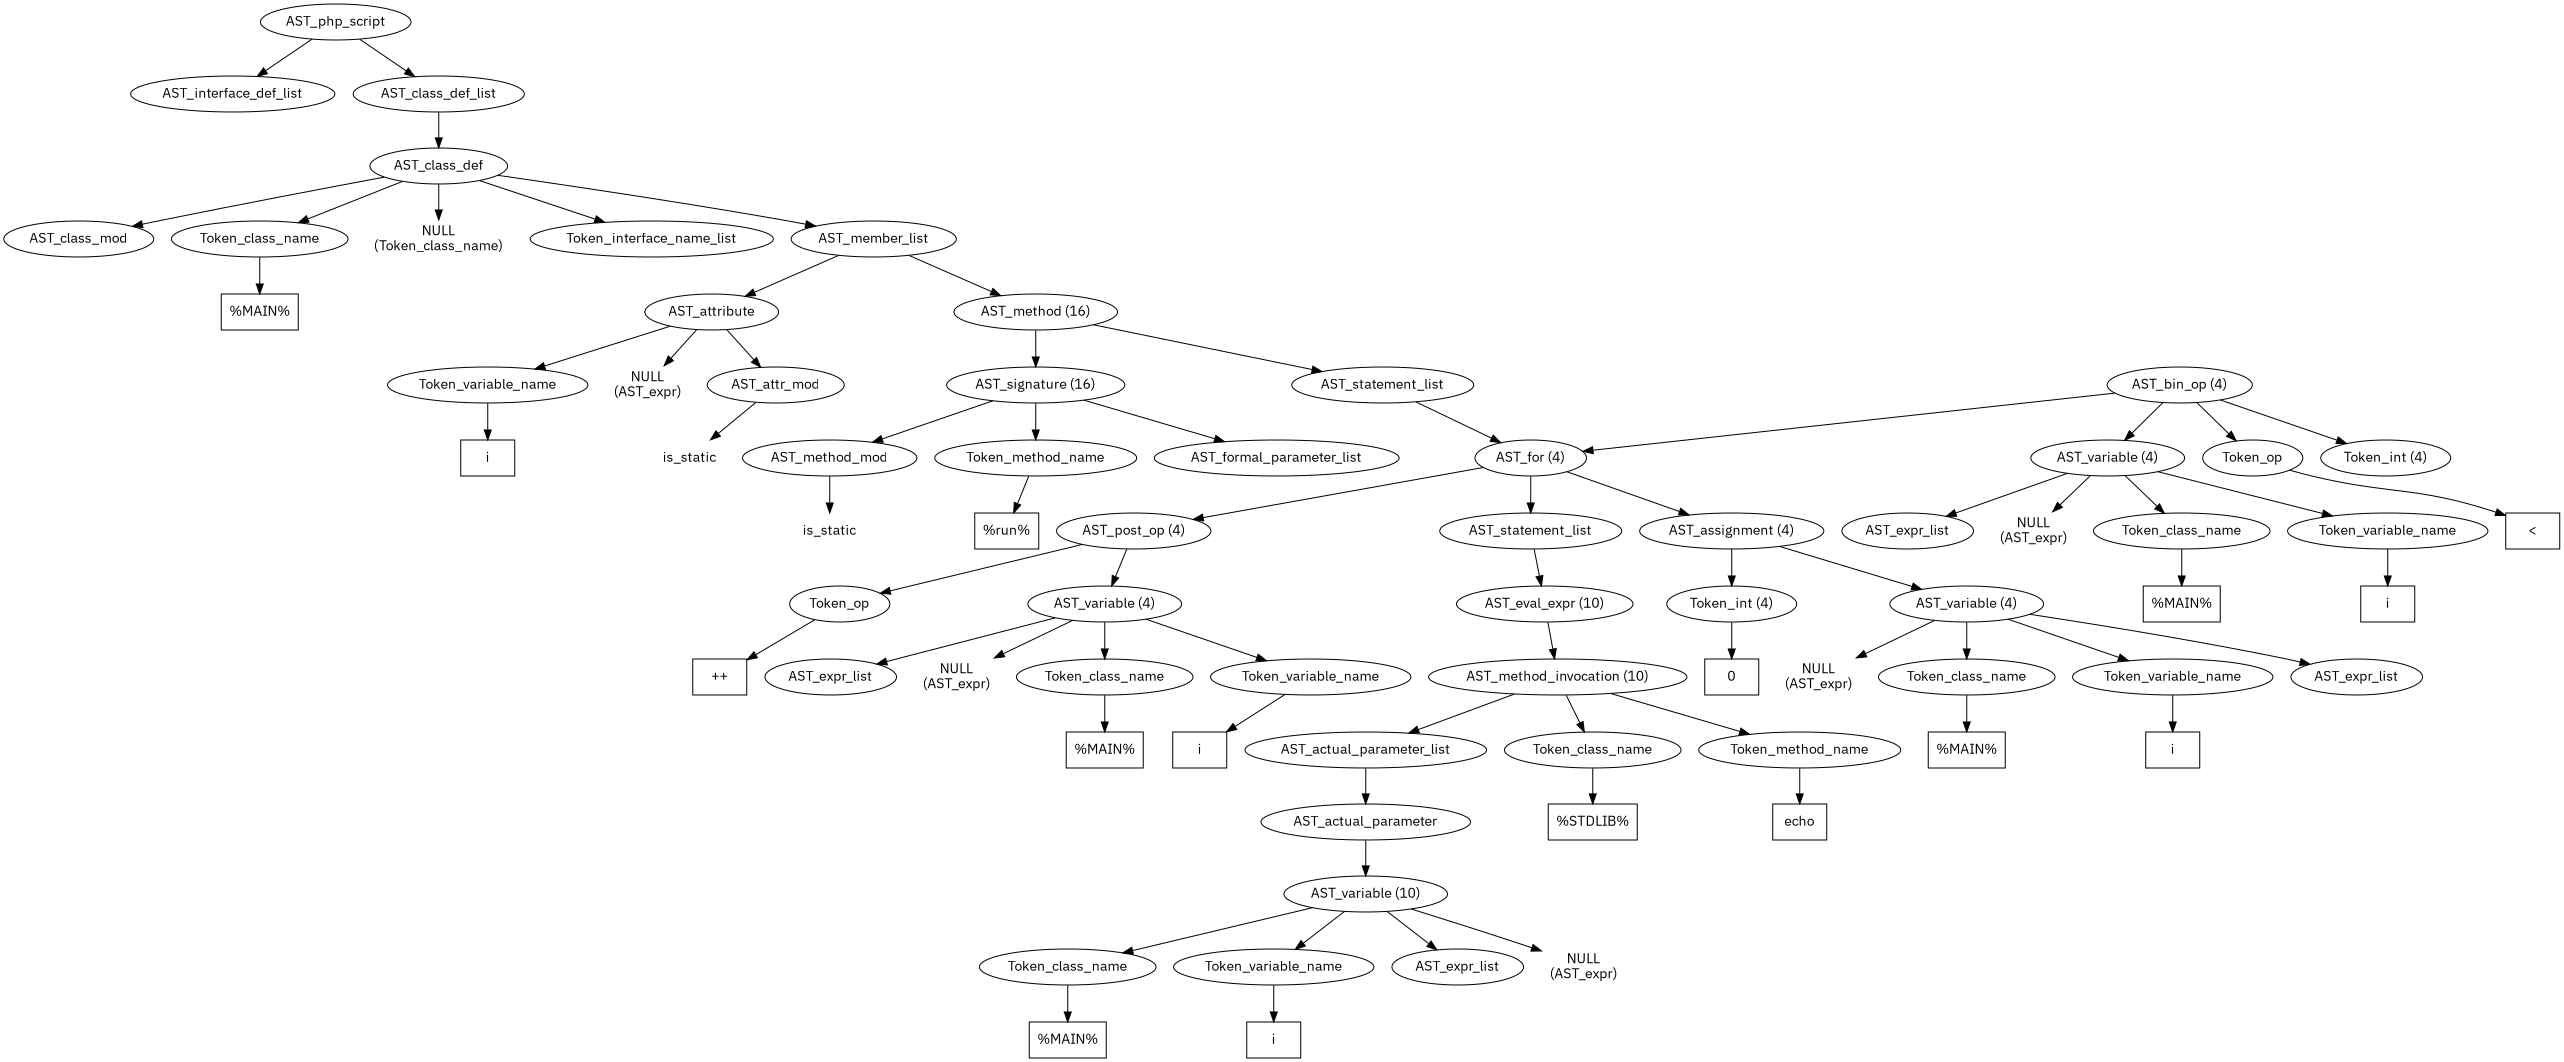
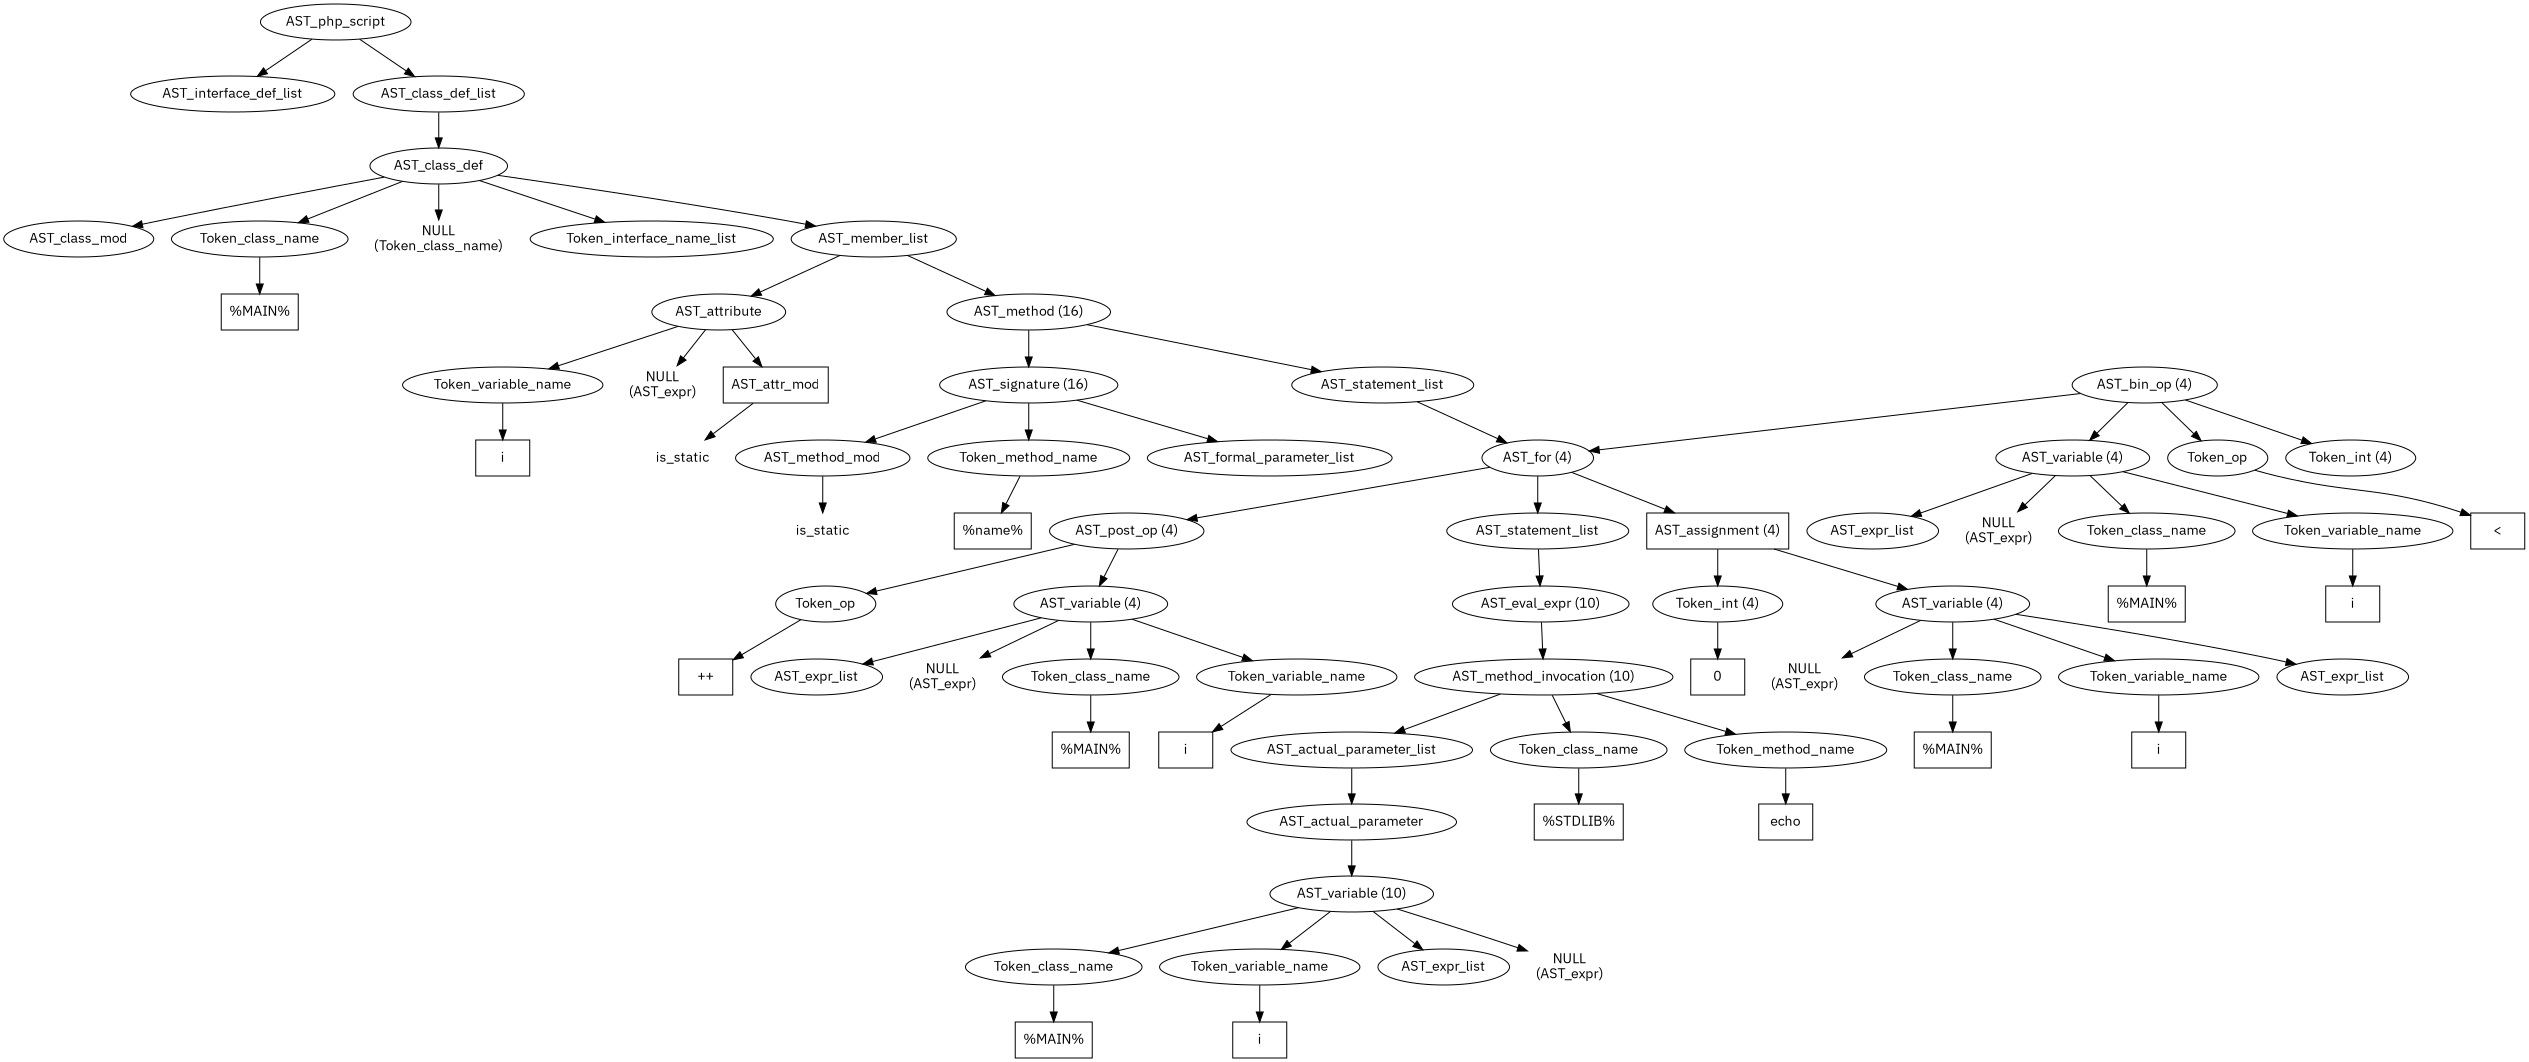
(776, 385) -> (776, 385)
(1007, 531) -> (993, 531)
(1732, 531) -> (1718, 531)
